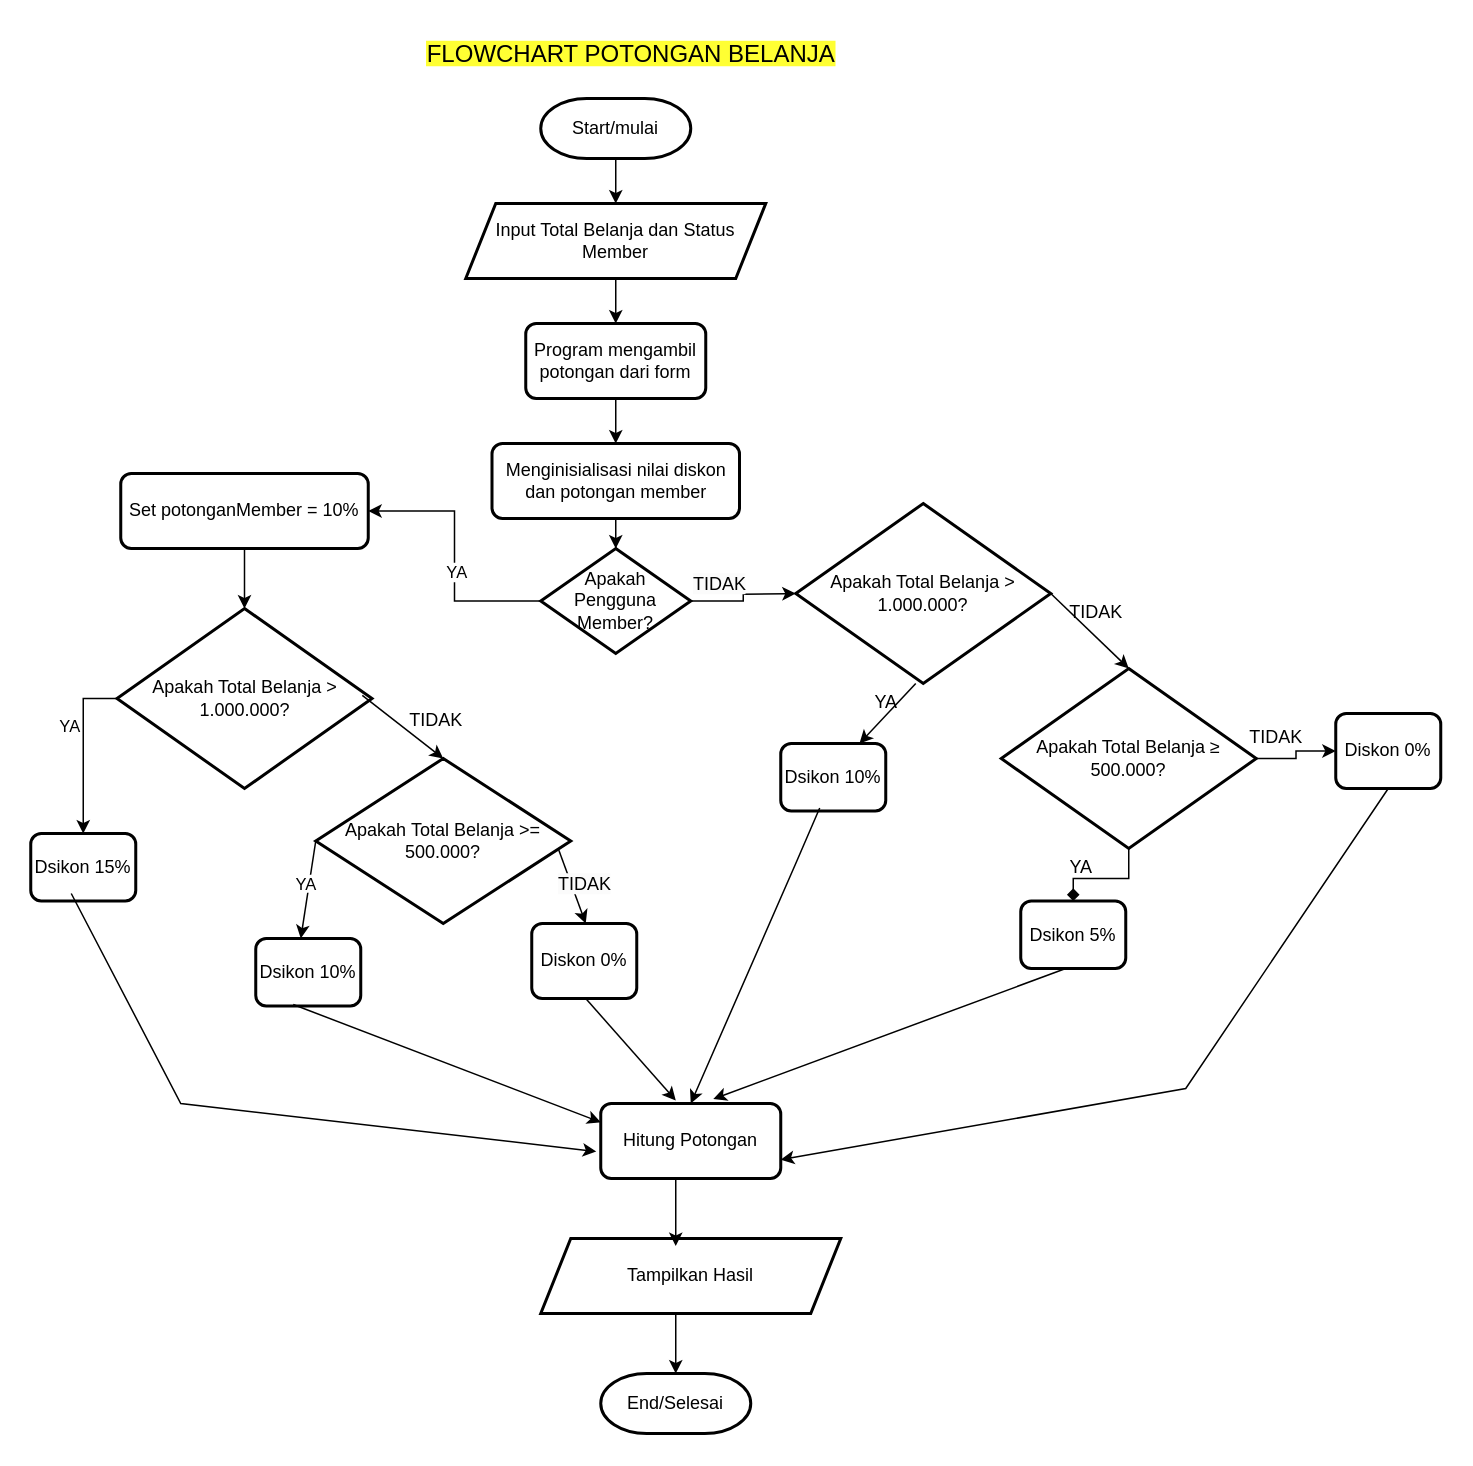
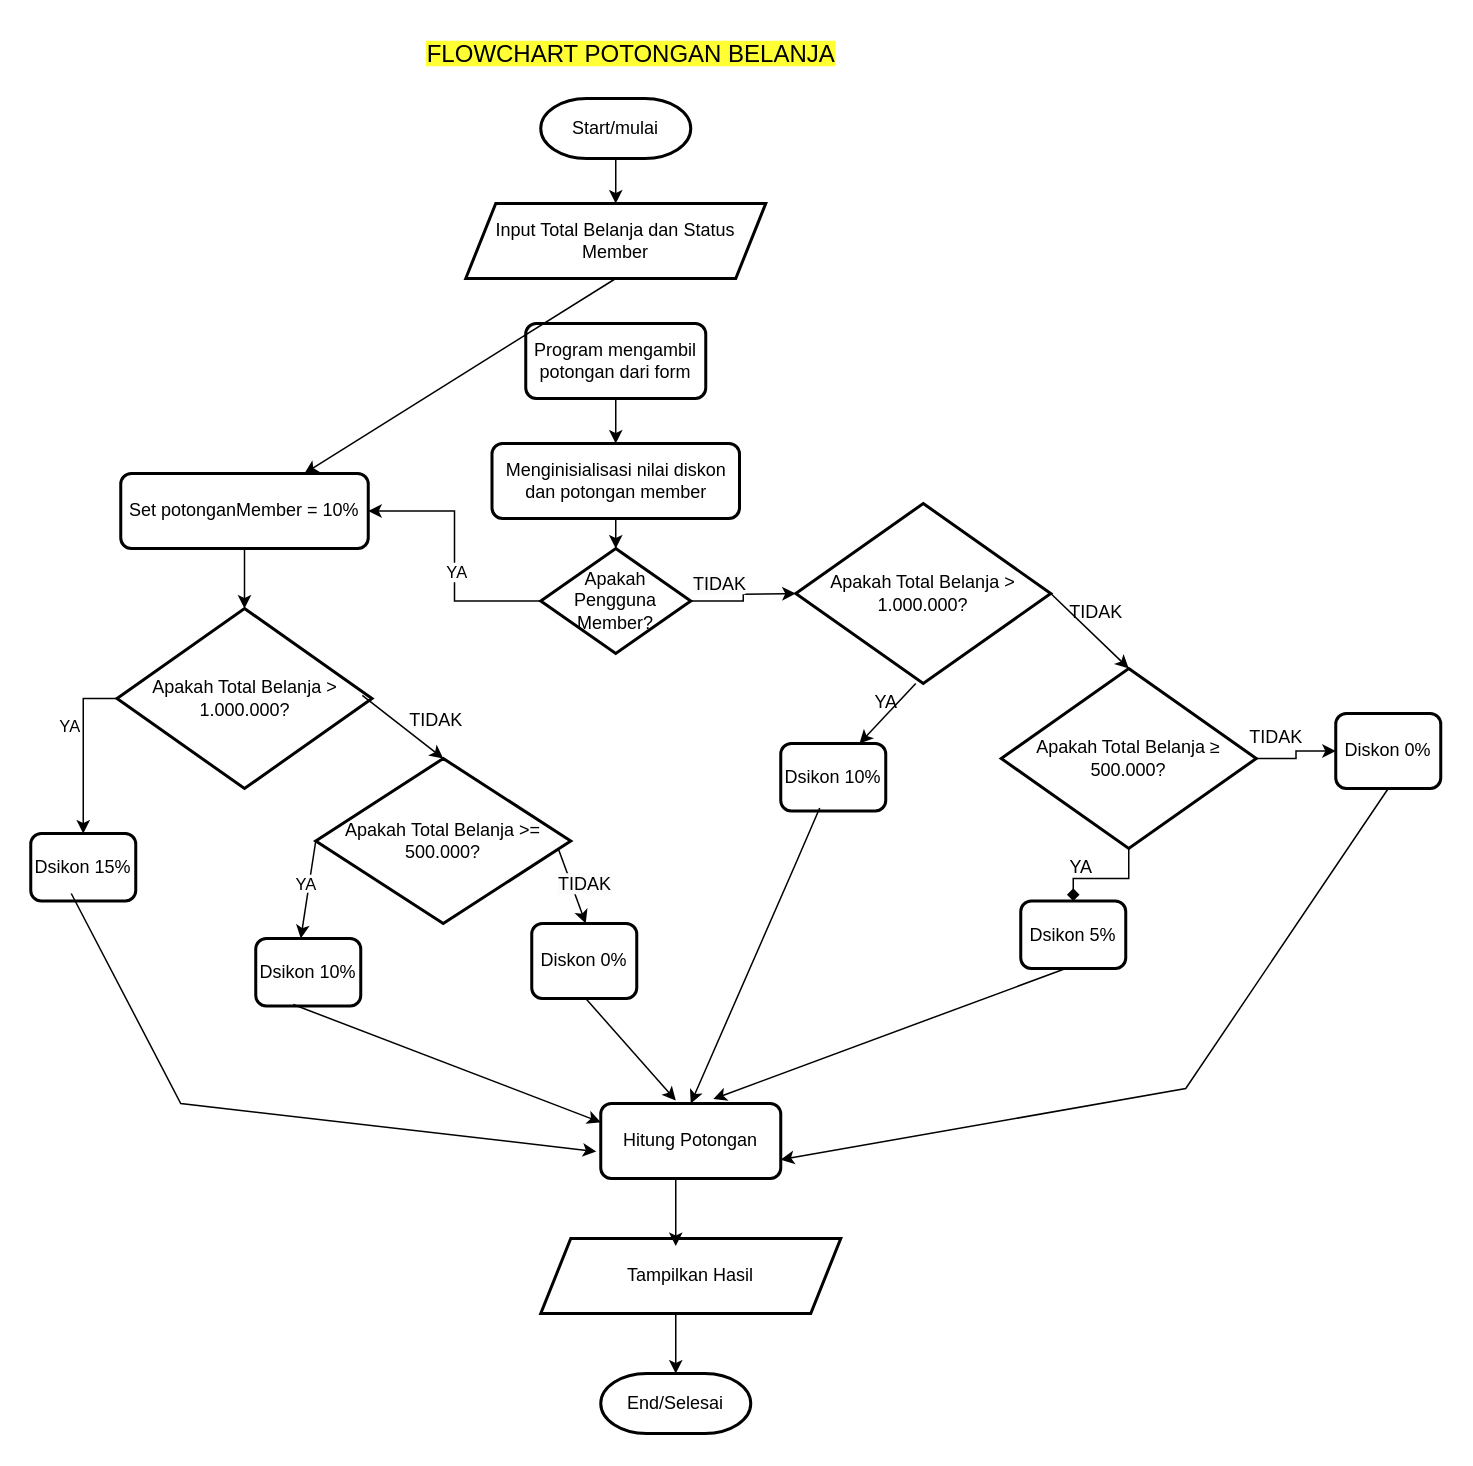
(616, 295) -> (465, 373)
